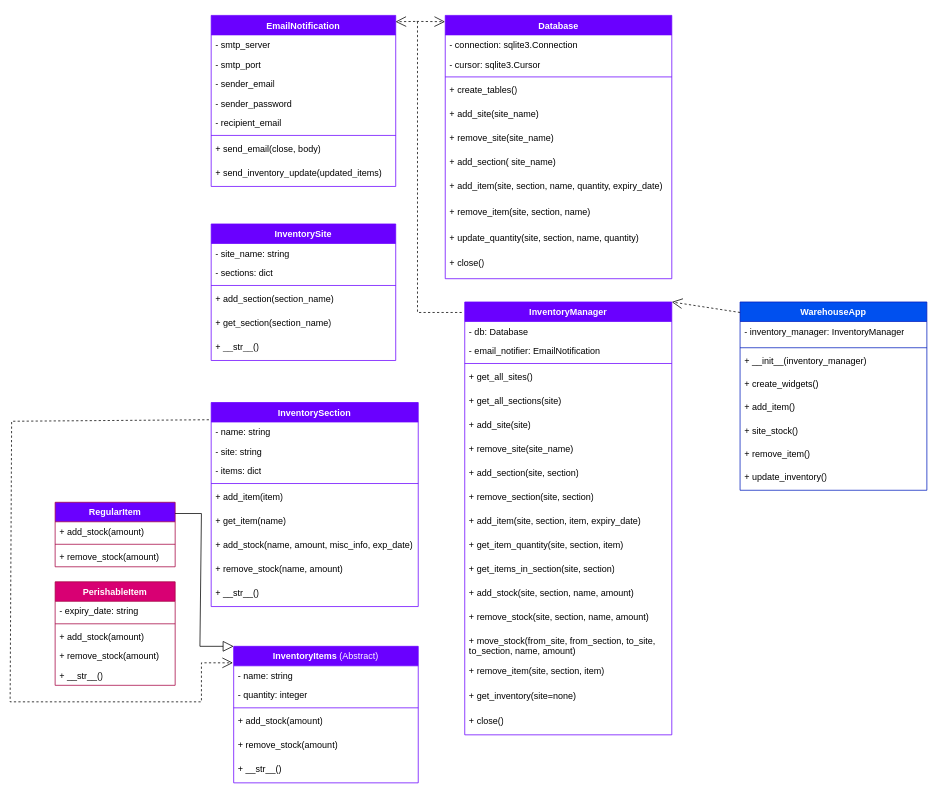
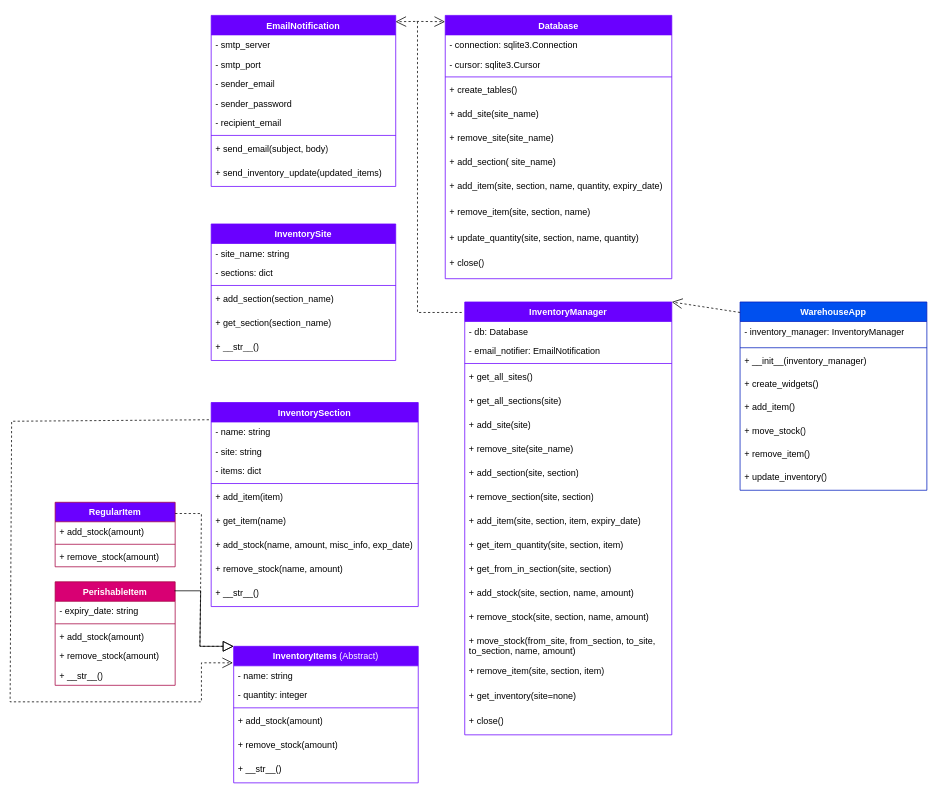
(272, 149) -> (278, 149)
(777, 431) -> (778, 431)
(201, 538) -> (201, 538)
(553, 569) -> (552, 569)
none -> (185, 591)
